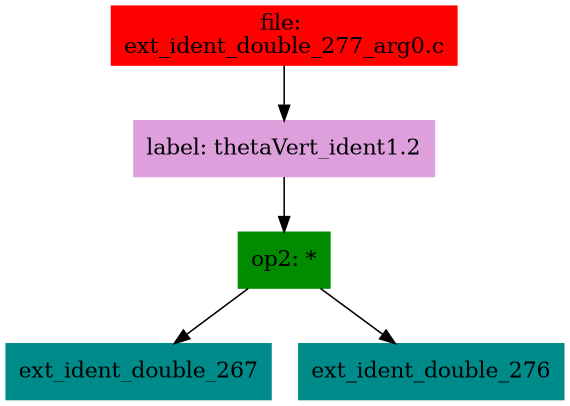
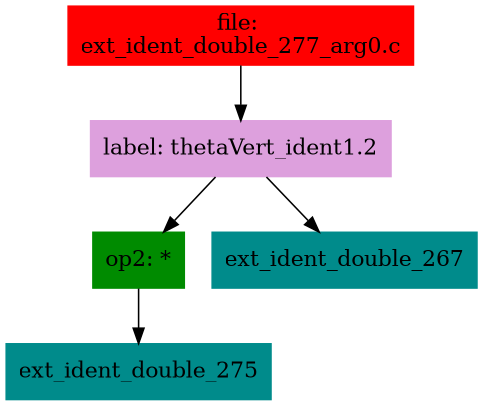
(218, 311) -> (287, 199)
(431, 372) -> (139, 372)
